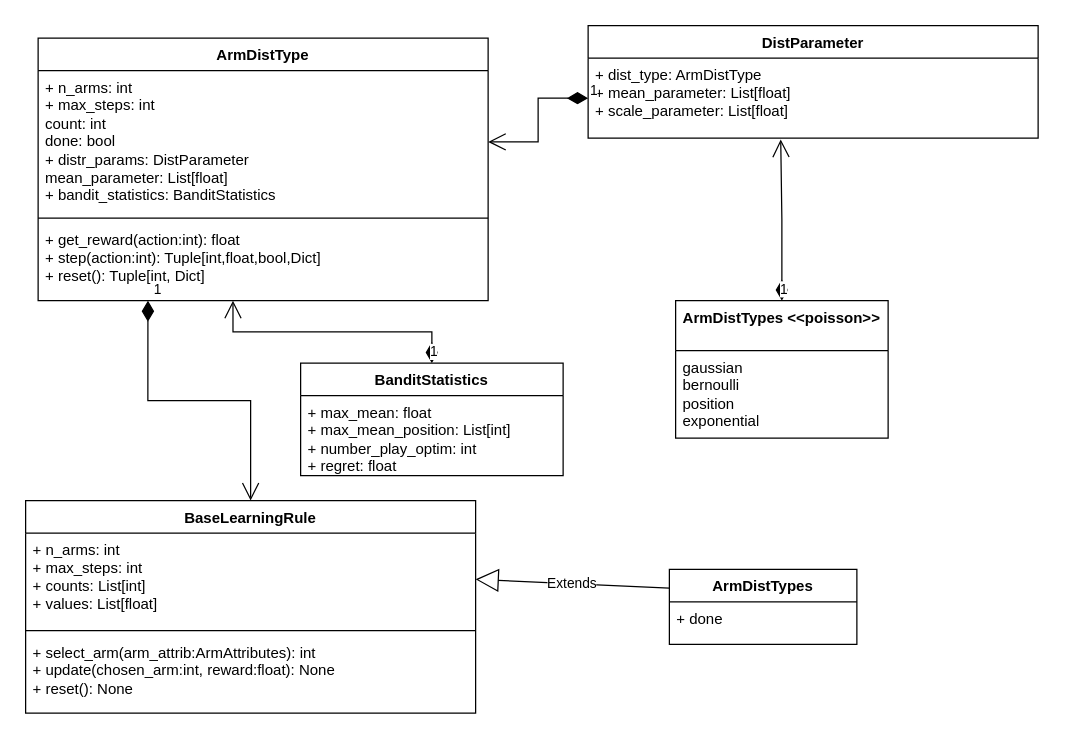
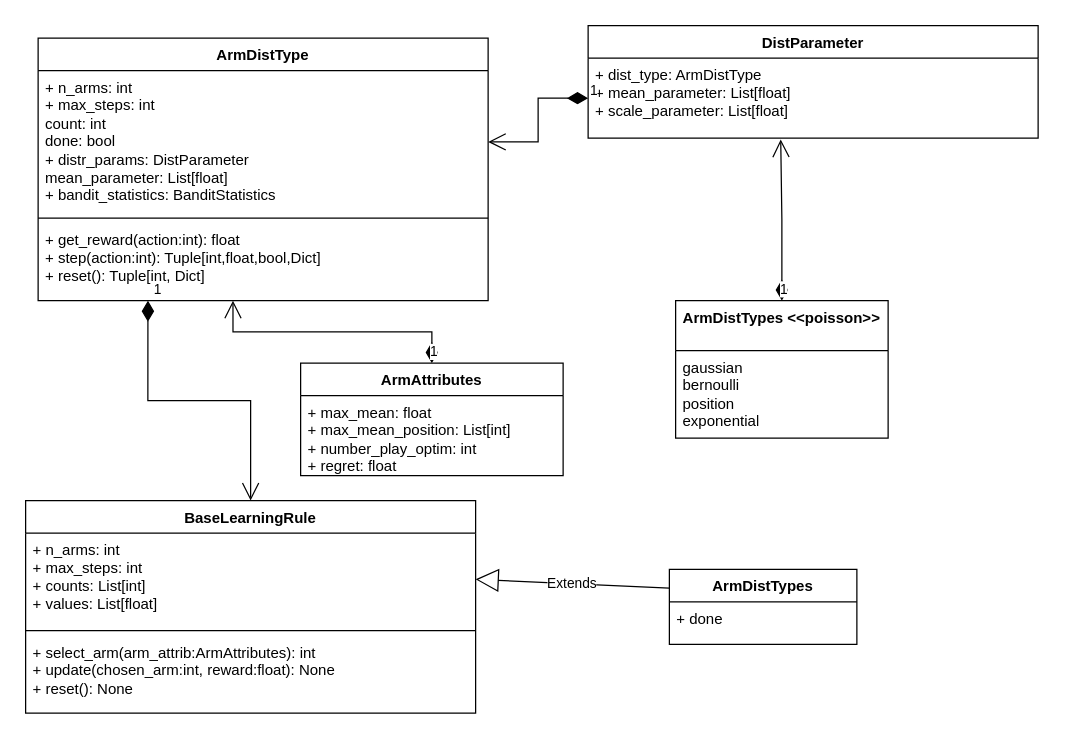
(432, 381) -> (432, 381)
